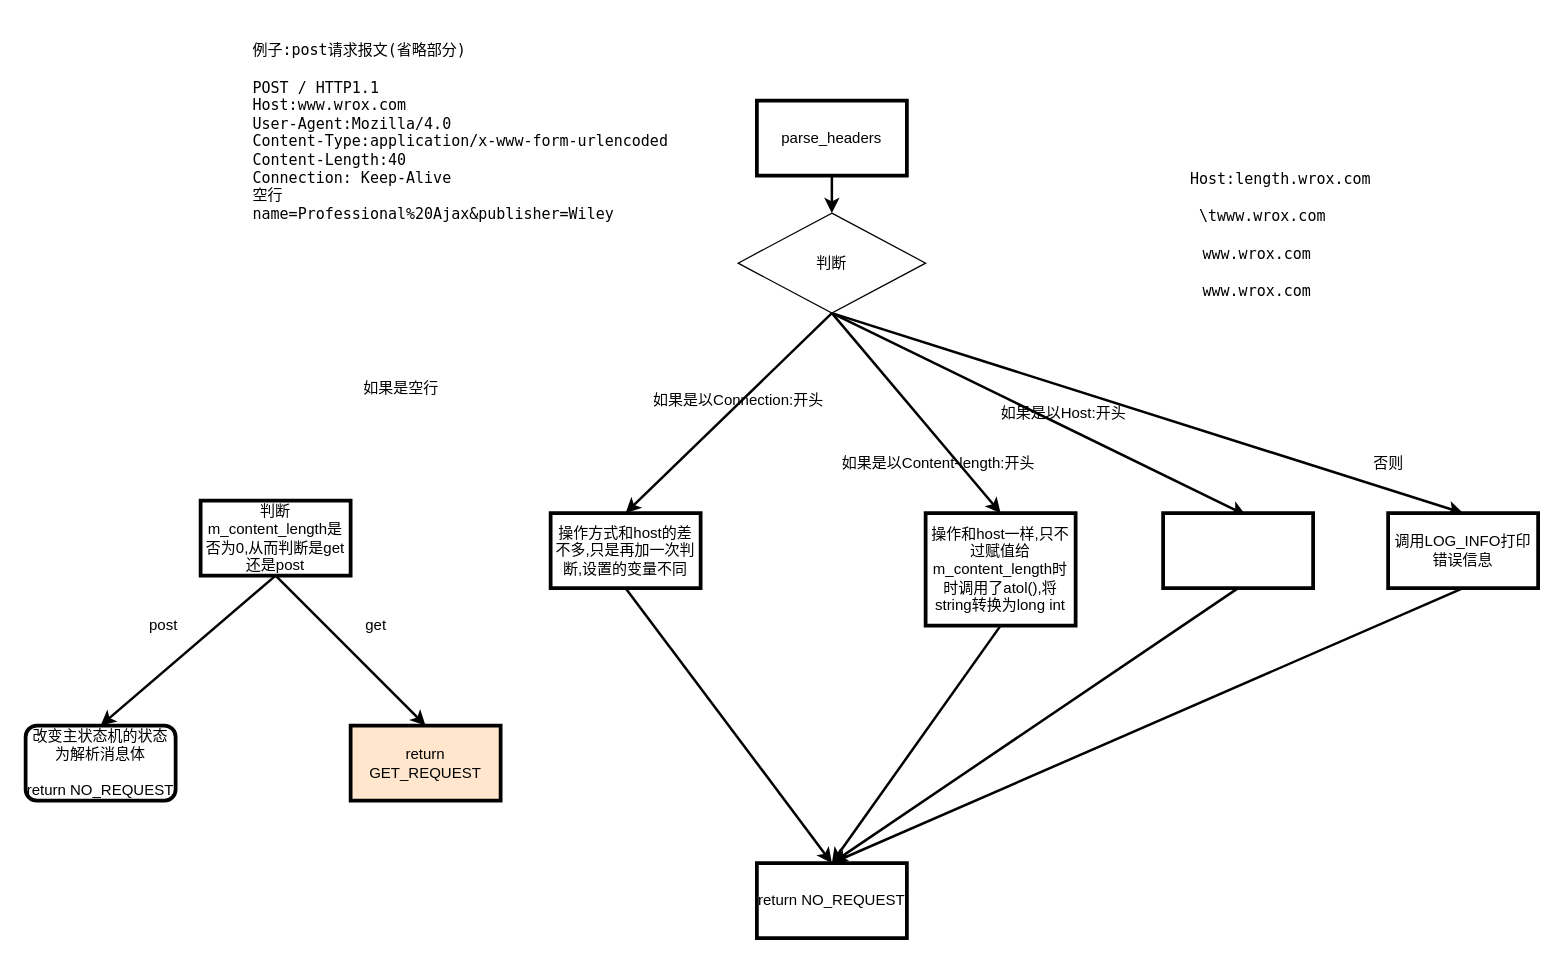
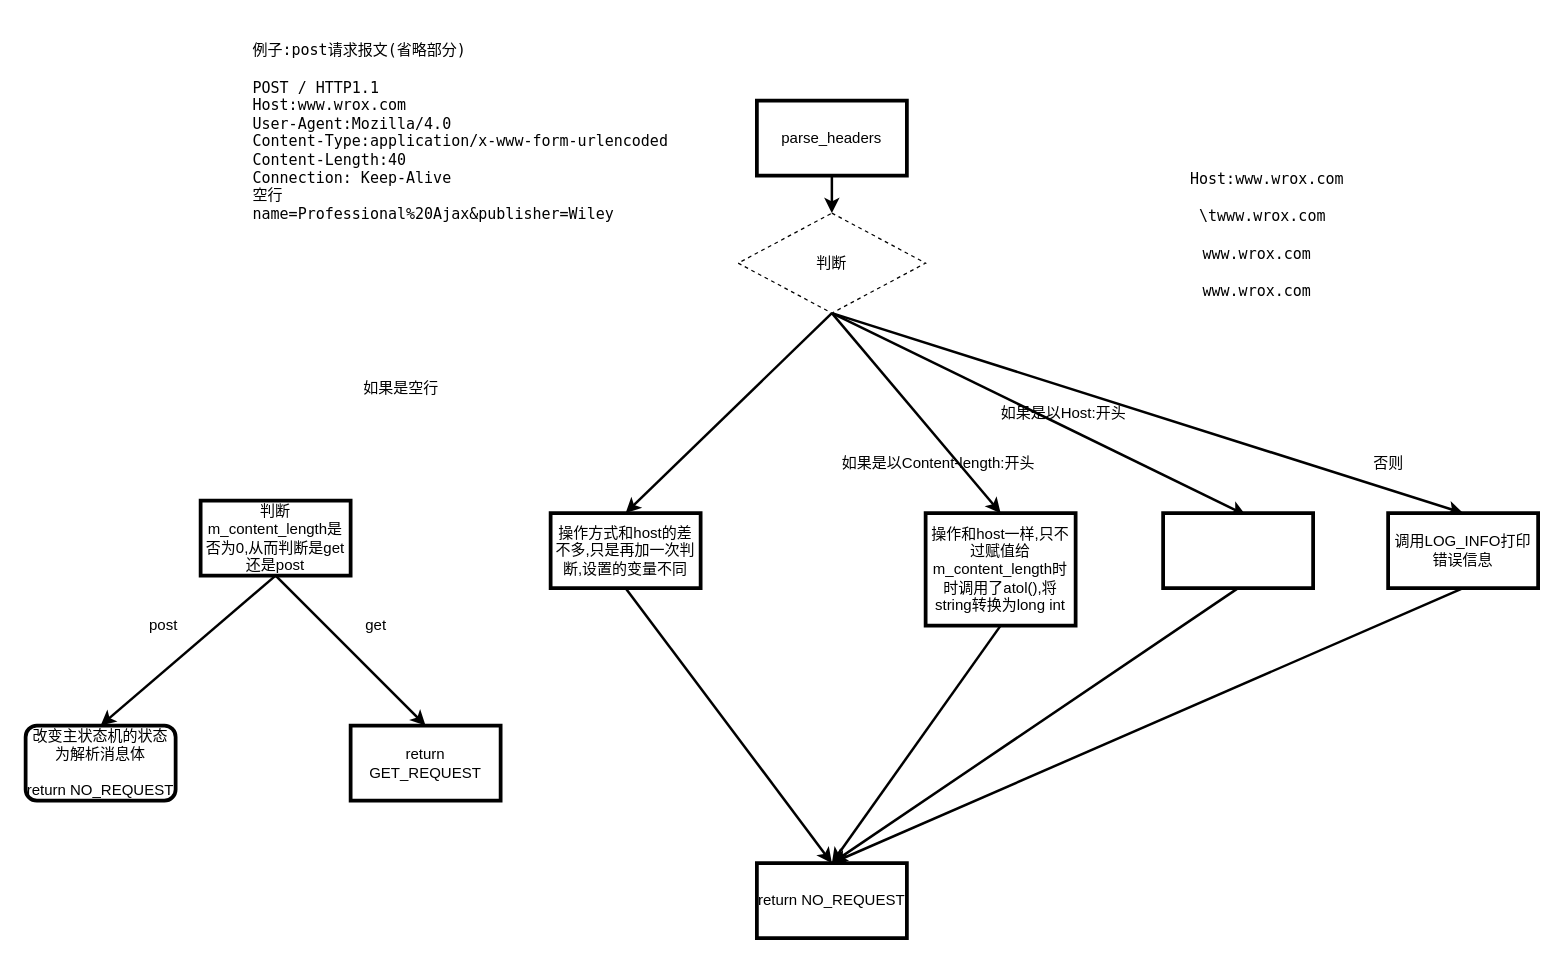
(1267, 188) -> (1256, 188)
(832, 263) -> (832, 263)
(738, 401) -> none
(426, 763) -> (426, 763)
